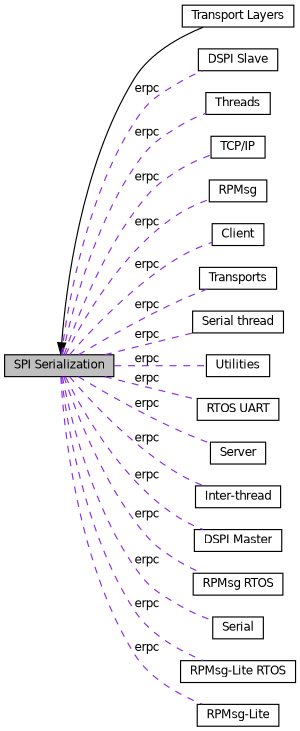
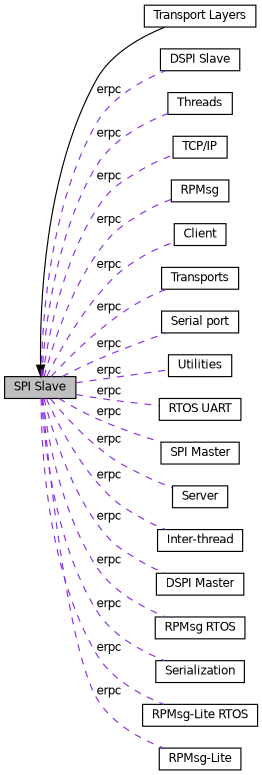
(238, 322) -> (200, 322)
(59, 366) -> (40, 388)
none -> (200, 453)
(238, 628) -> (200, 672)
